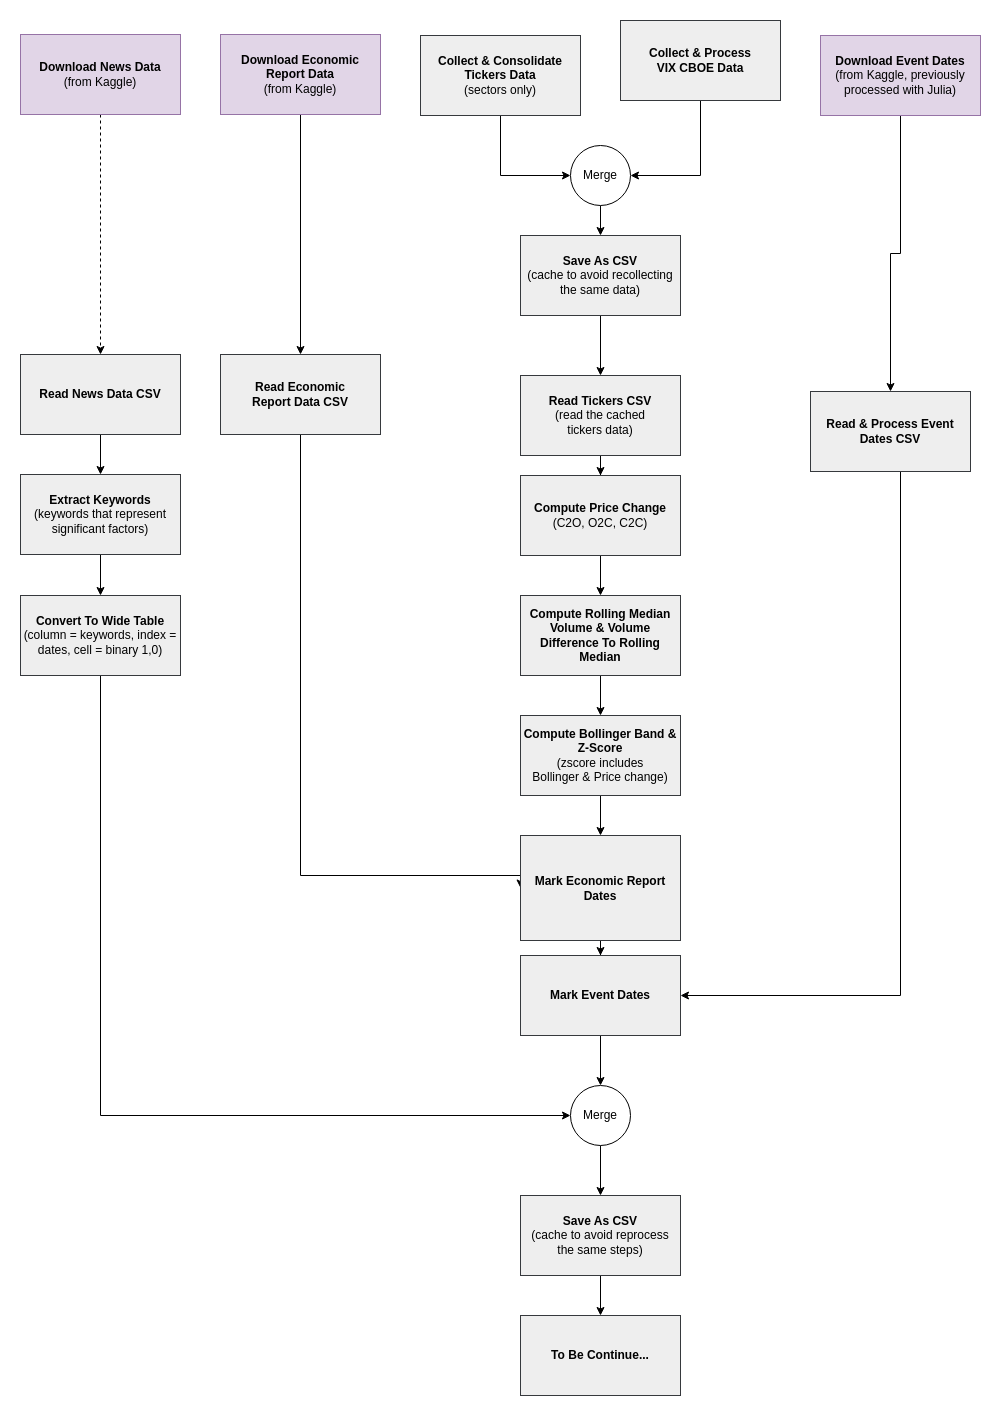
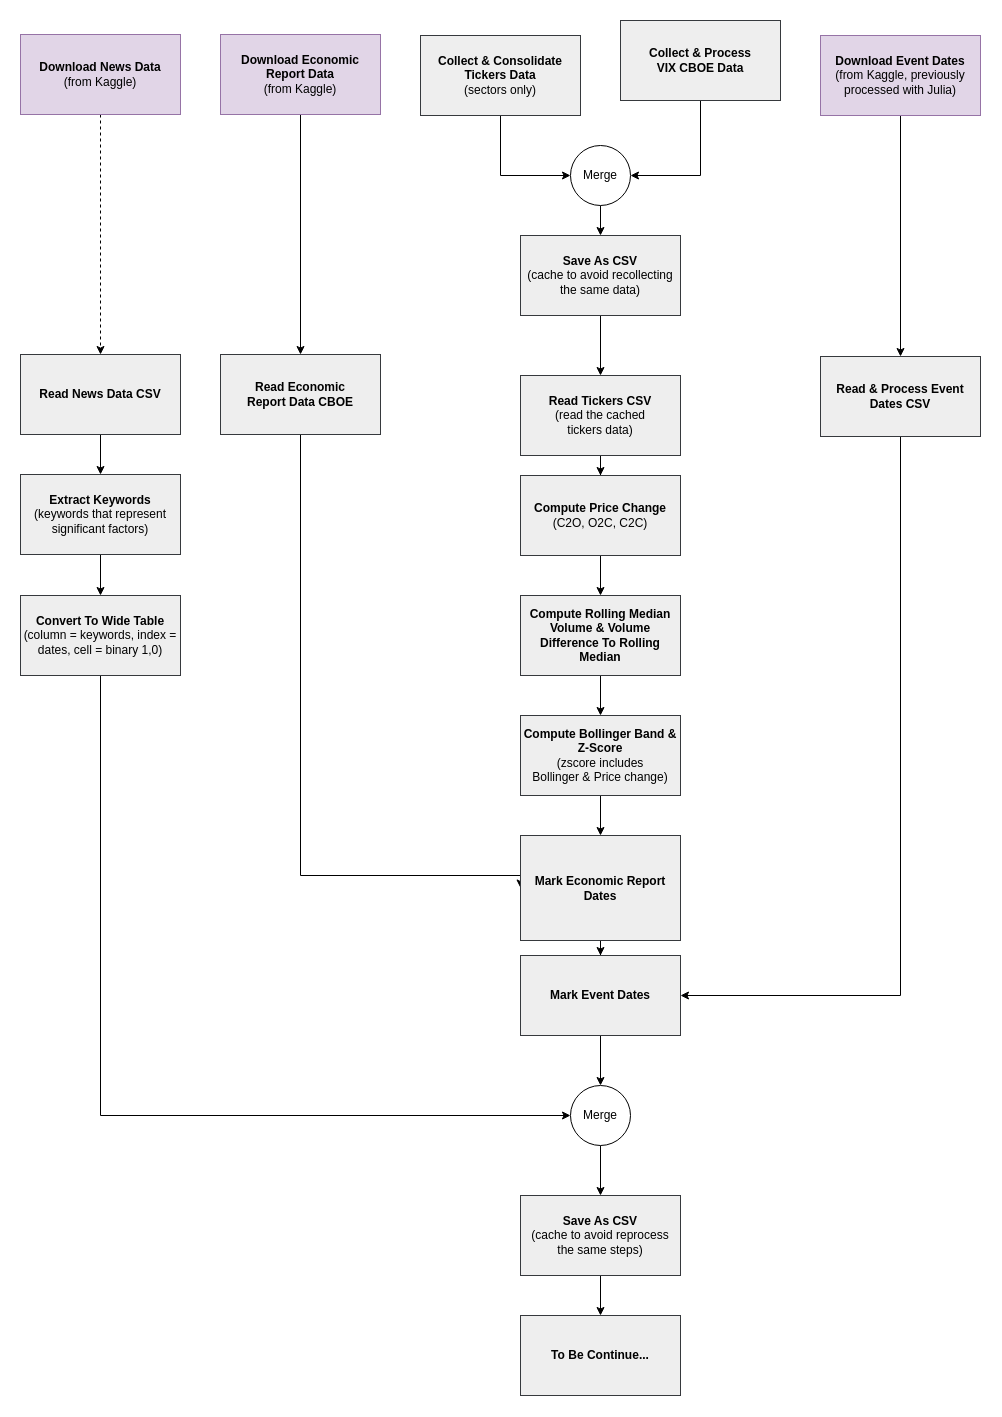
(301, 395) -> (301, 395)
(891, 432) -> (901, 397)
